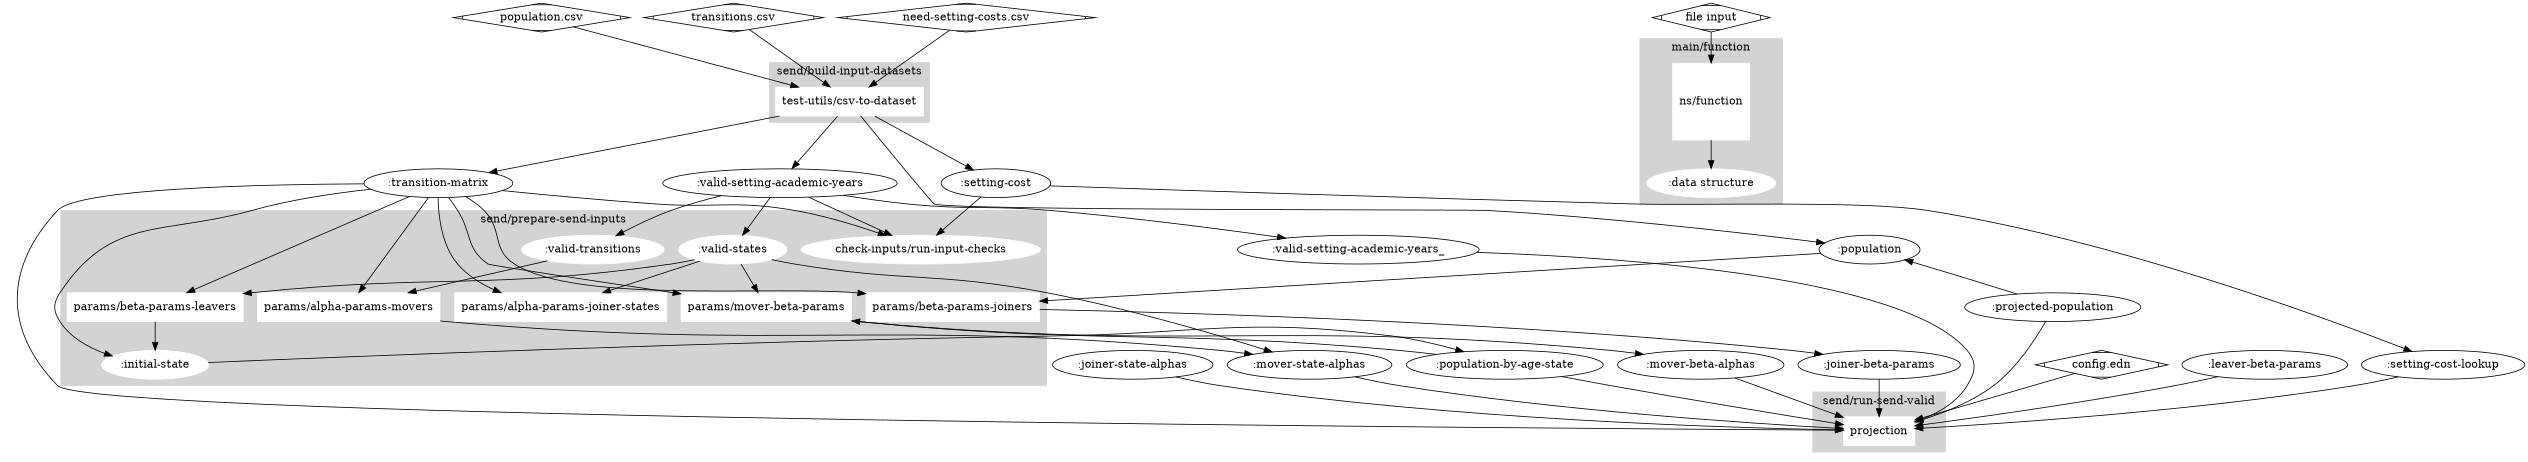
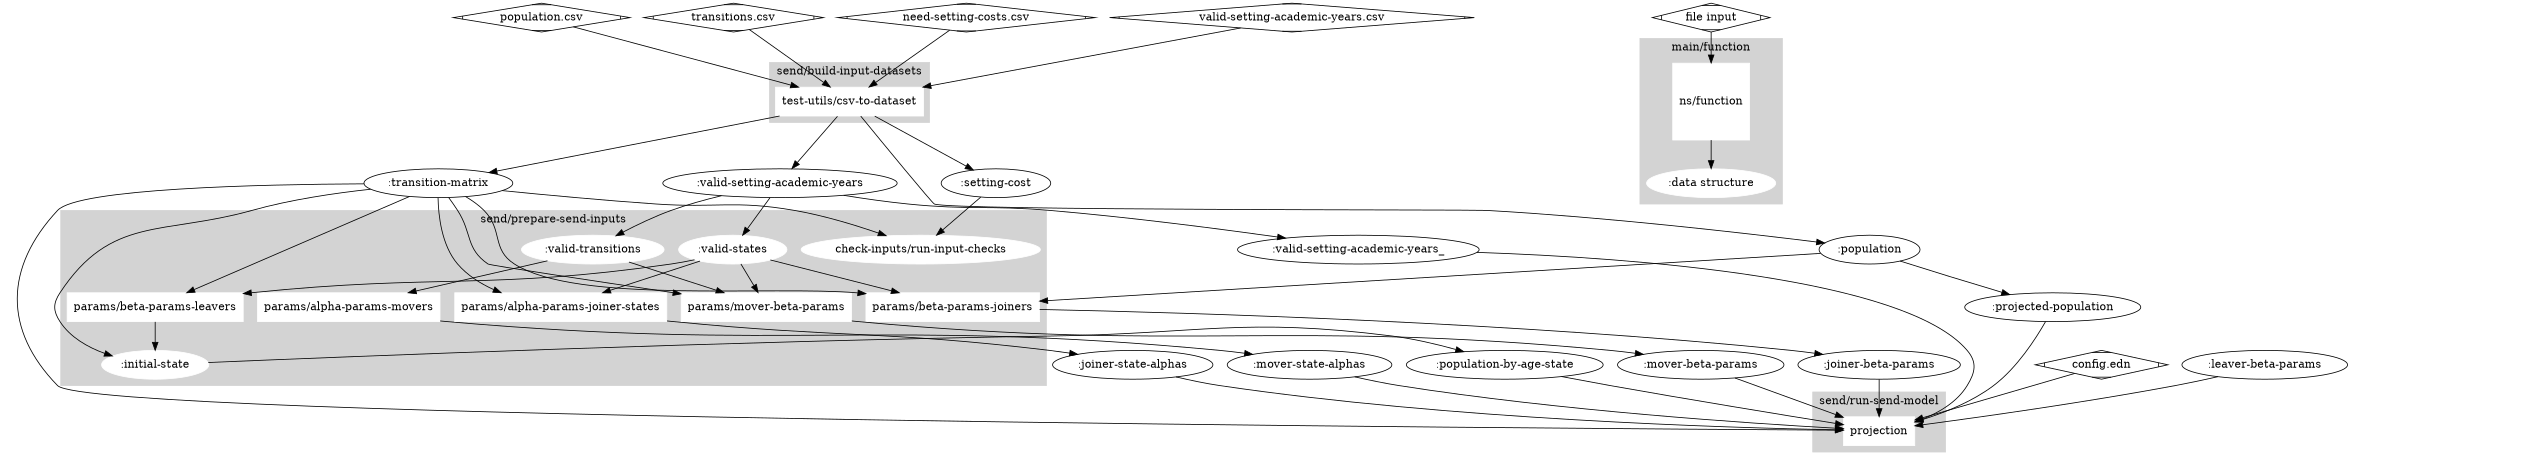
none -> (1292, 18)
(849, 216) -> none
(396, 242) -> none
(1965, 278) -> (1951, 277)
(1021, 288) -> (831, 275)
none -> (778, 330)
(1264, 341) -> (673, 276)
(1701, 365) -> (1701, 365)
(2443, 365) -> none
(1879, 401) -> (1879, 401)
